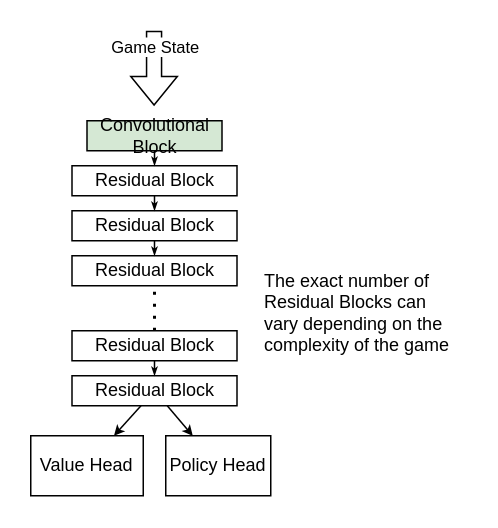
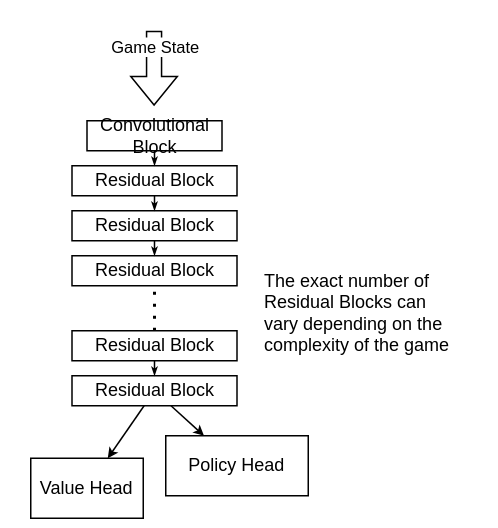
(155, 136) -> (155, 136)
(87, 466) -> (87, 488)
(218, 466) -> (237, 466)
